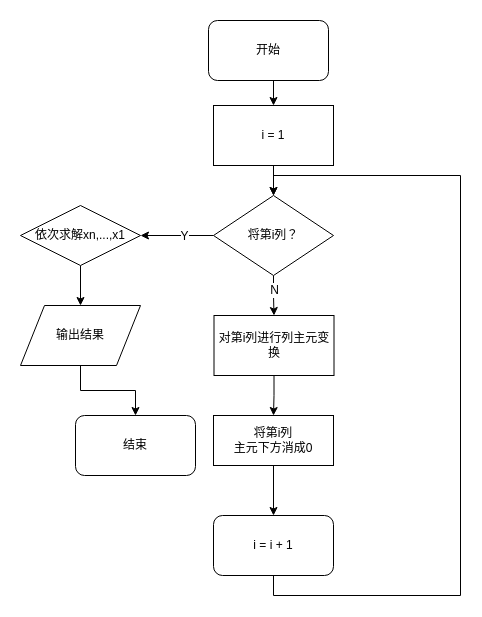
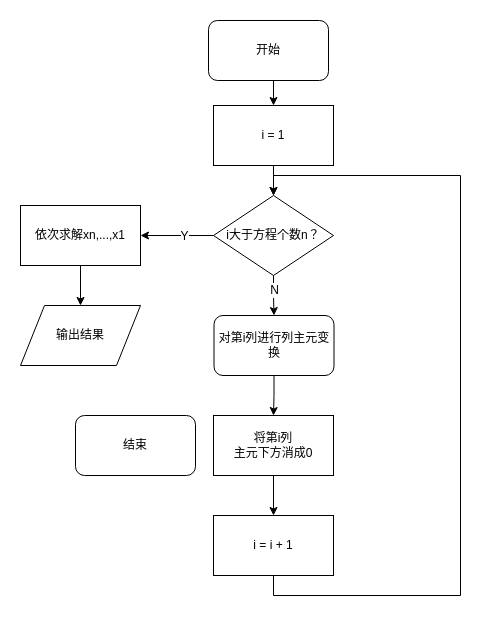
(81, 236) -> (81, 236)
(274, 236) -> (274, 236)
(274, 346) -> (274, 346)
(105, 391) -> none
(274, 441) -> (274, 446)
(274, 546) -> (274, 546)
